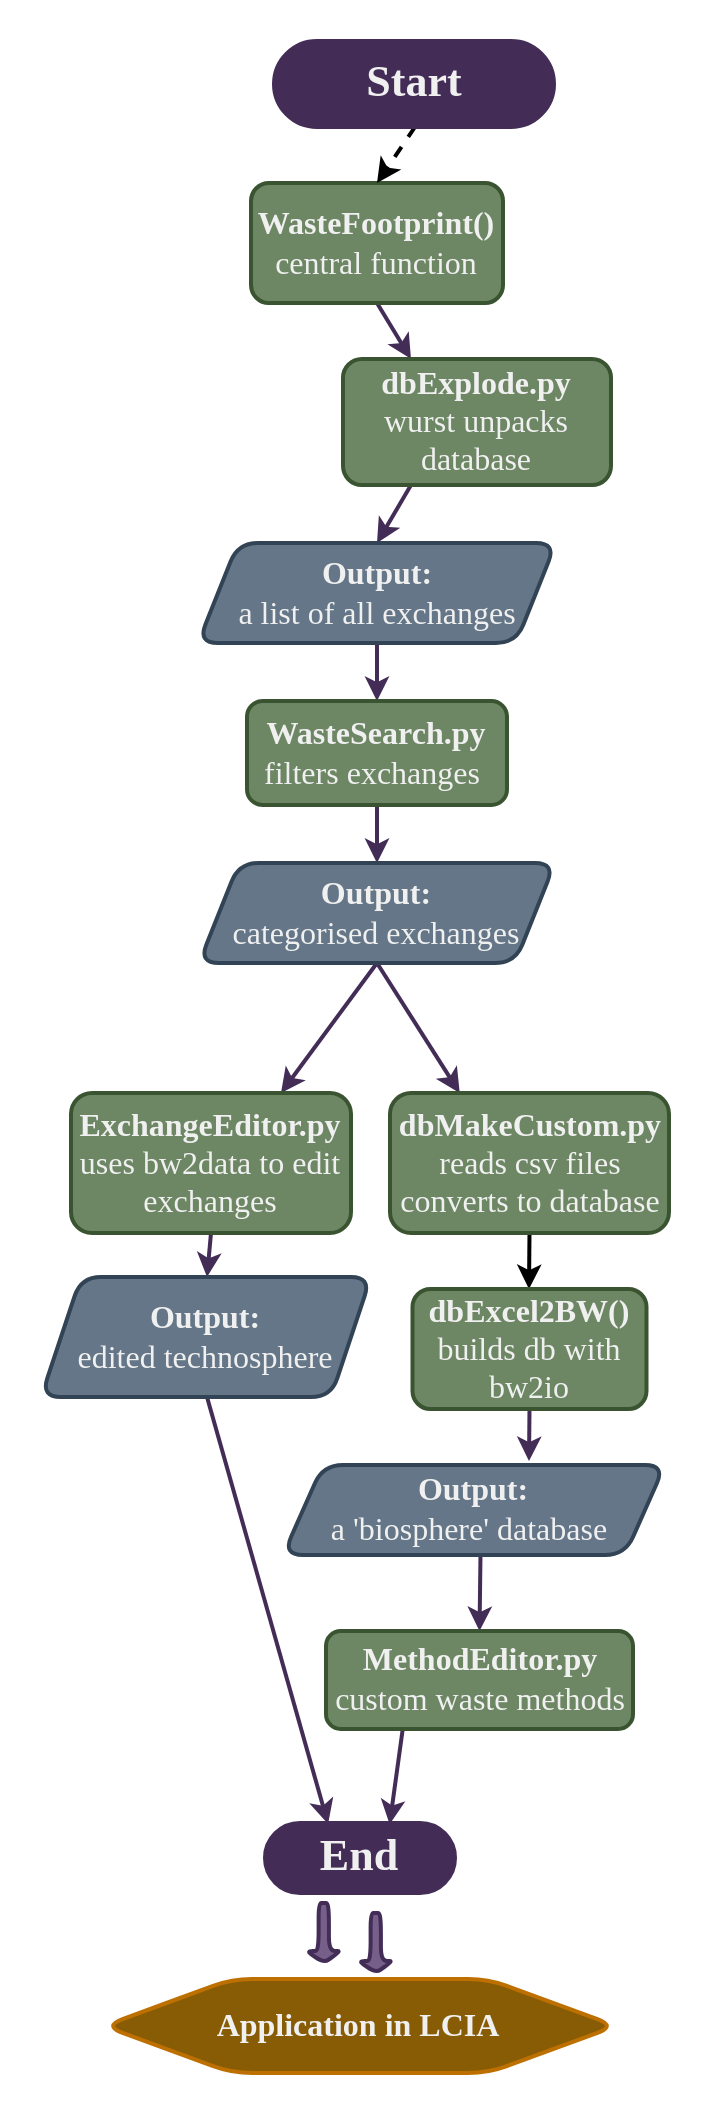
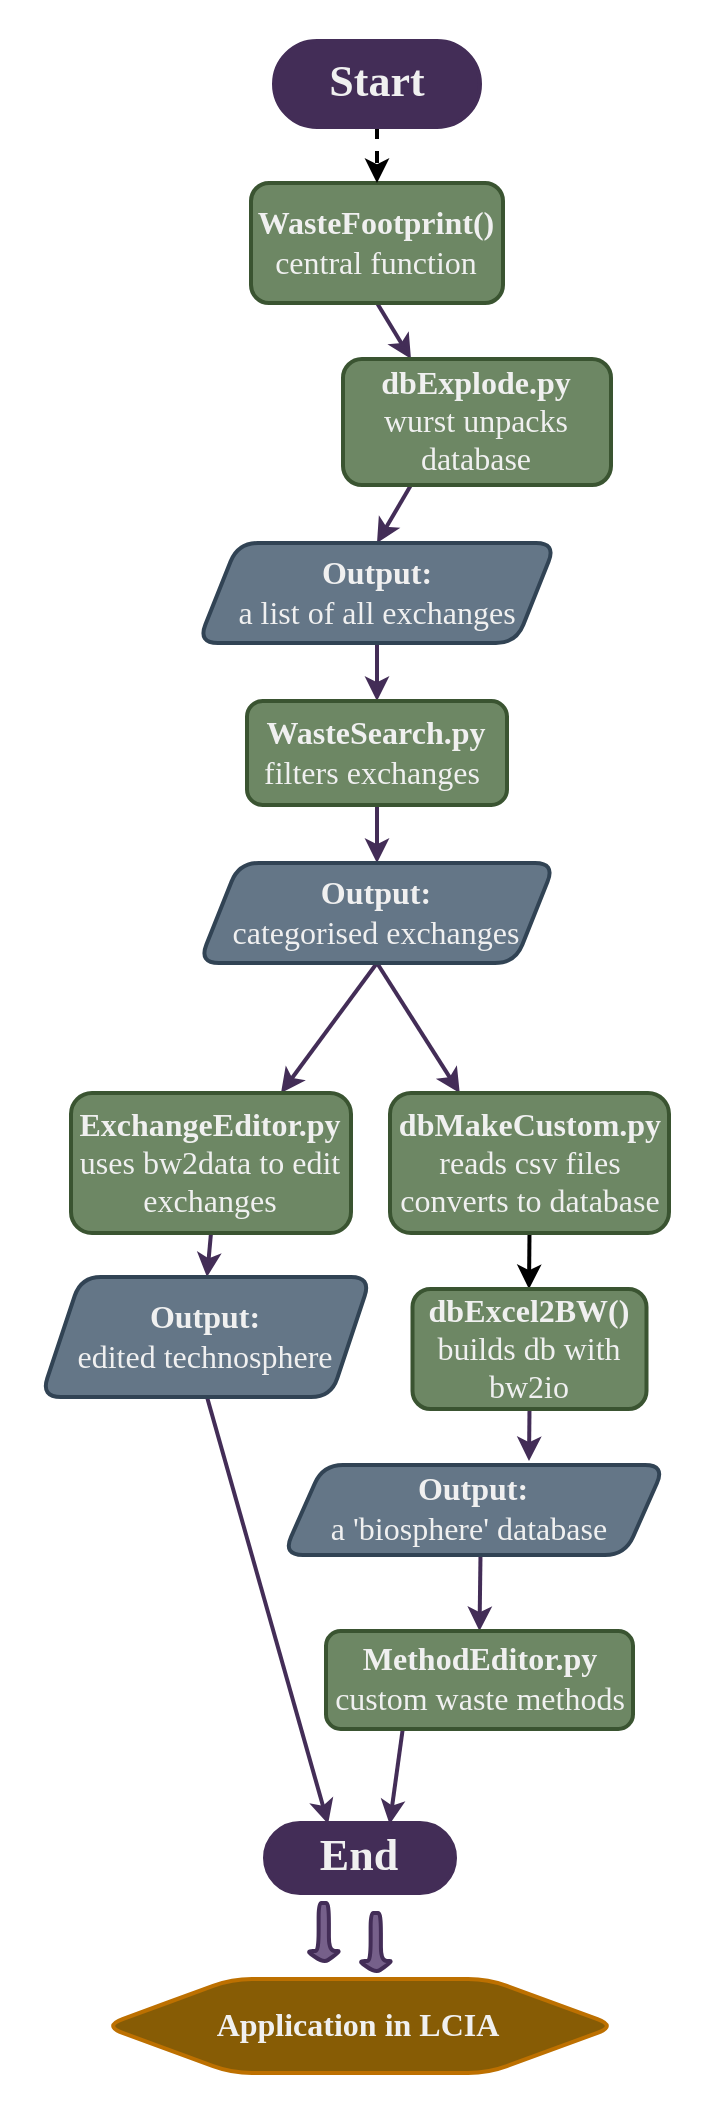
(414, 84) -> (377, 84)
